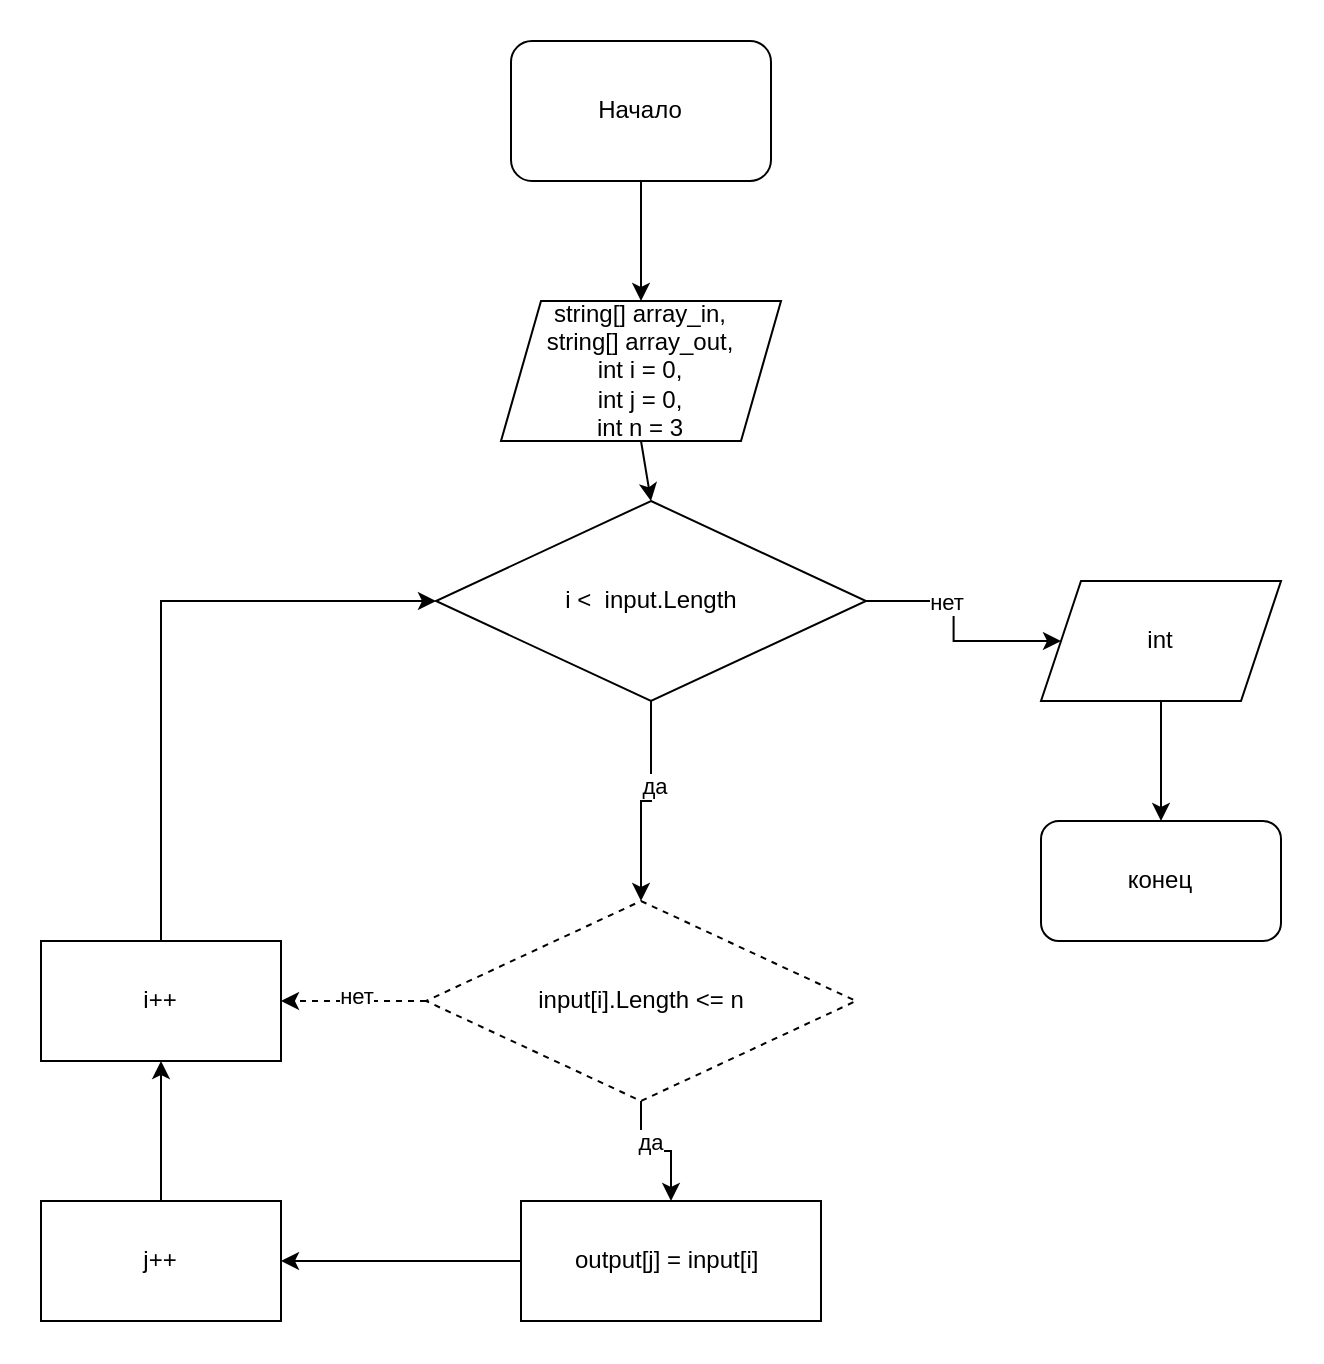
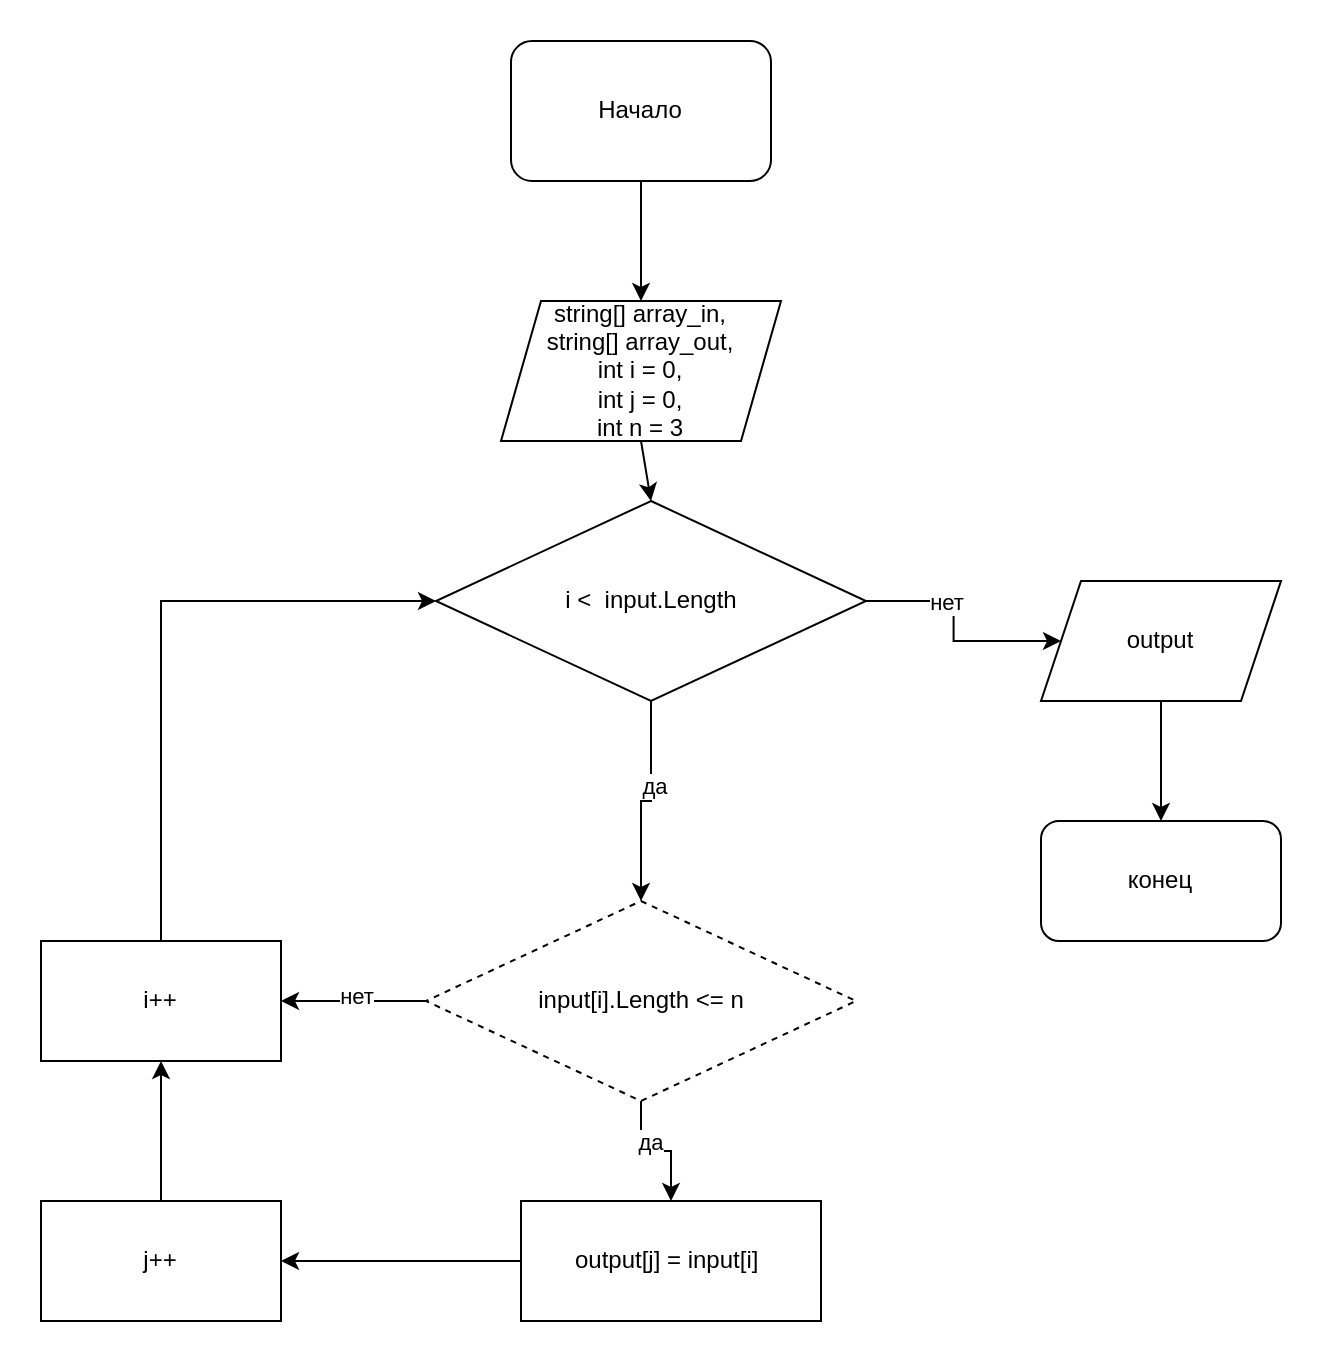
(1161, 641) -> (1161, 641)
(400, 1001) -> (400, 1001)
